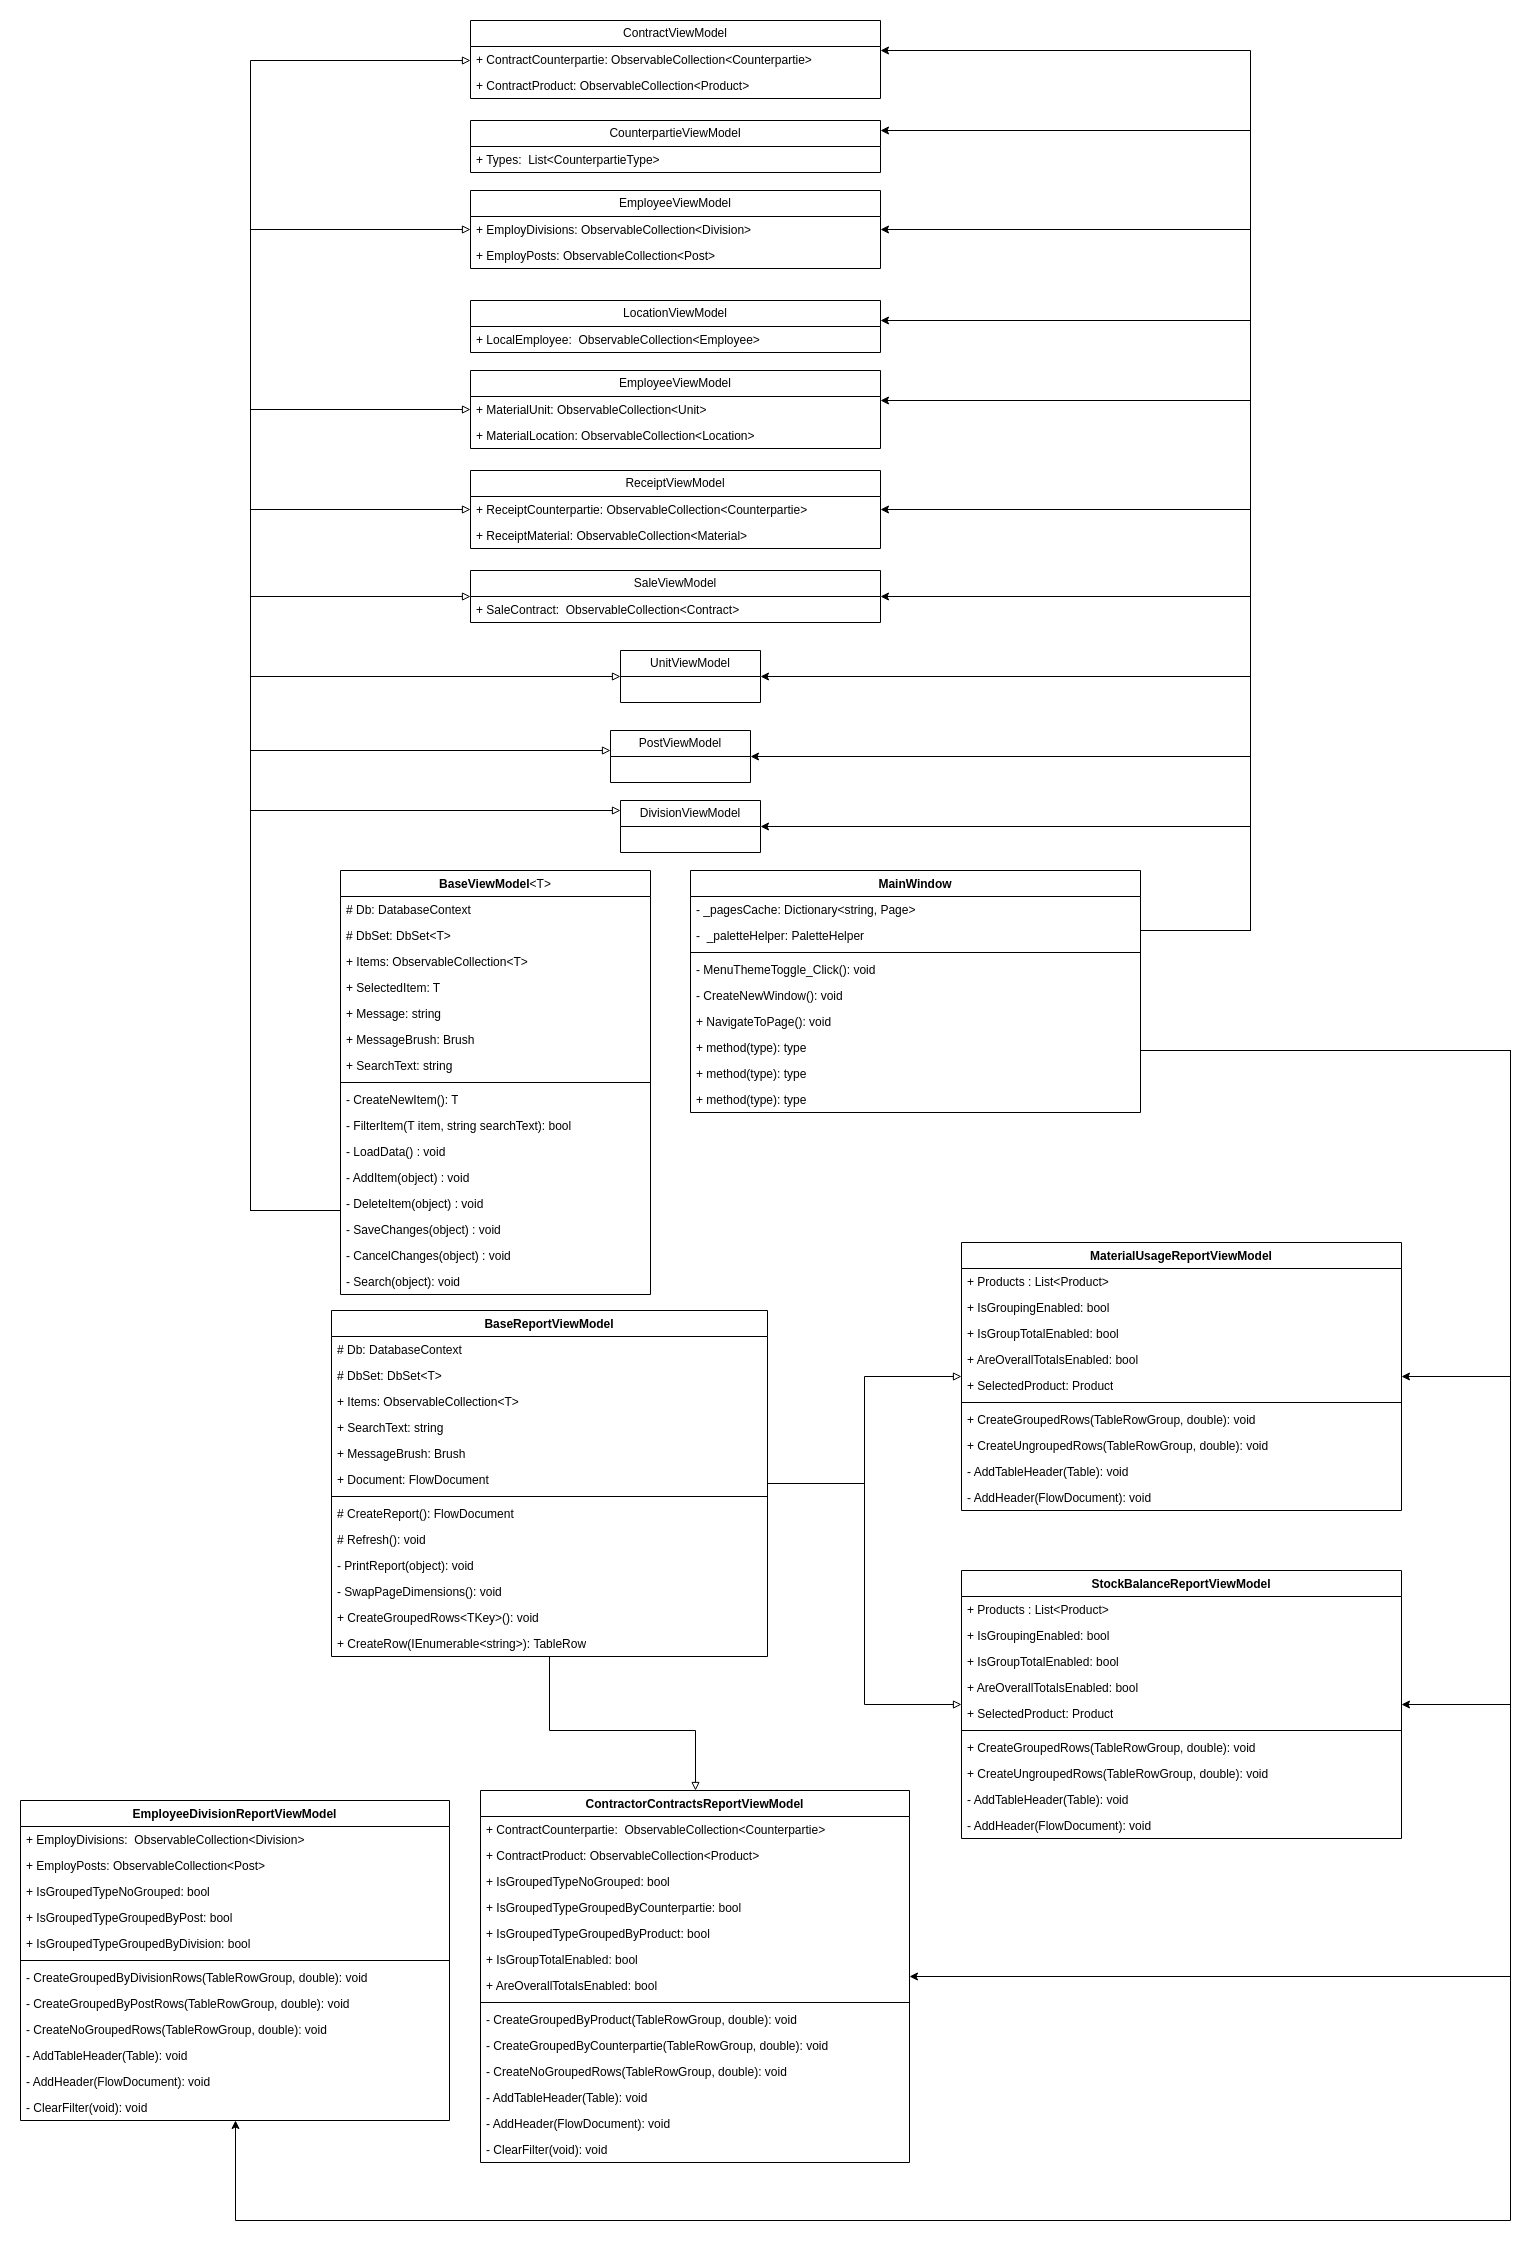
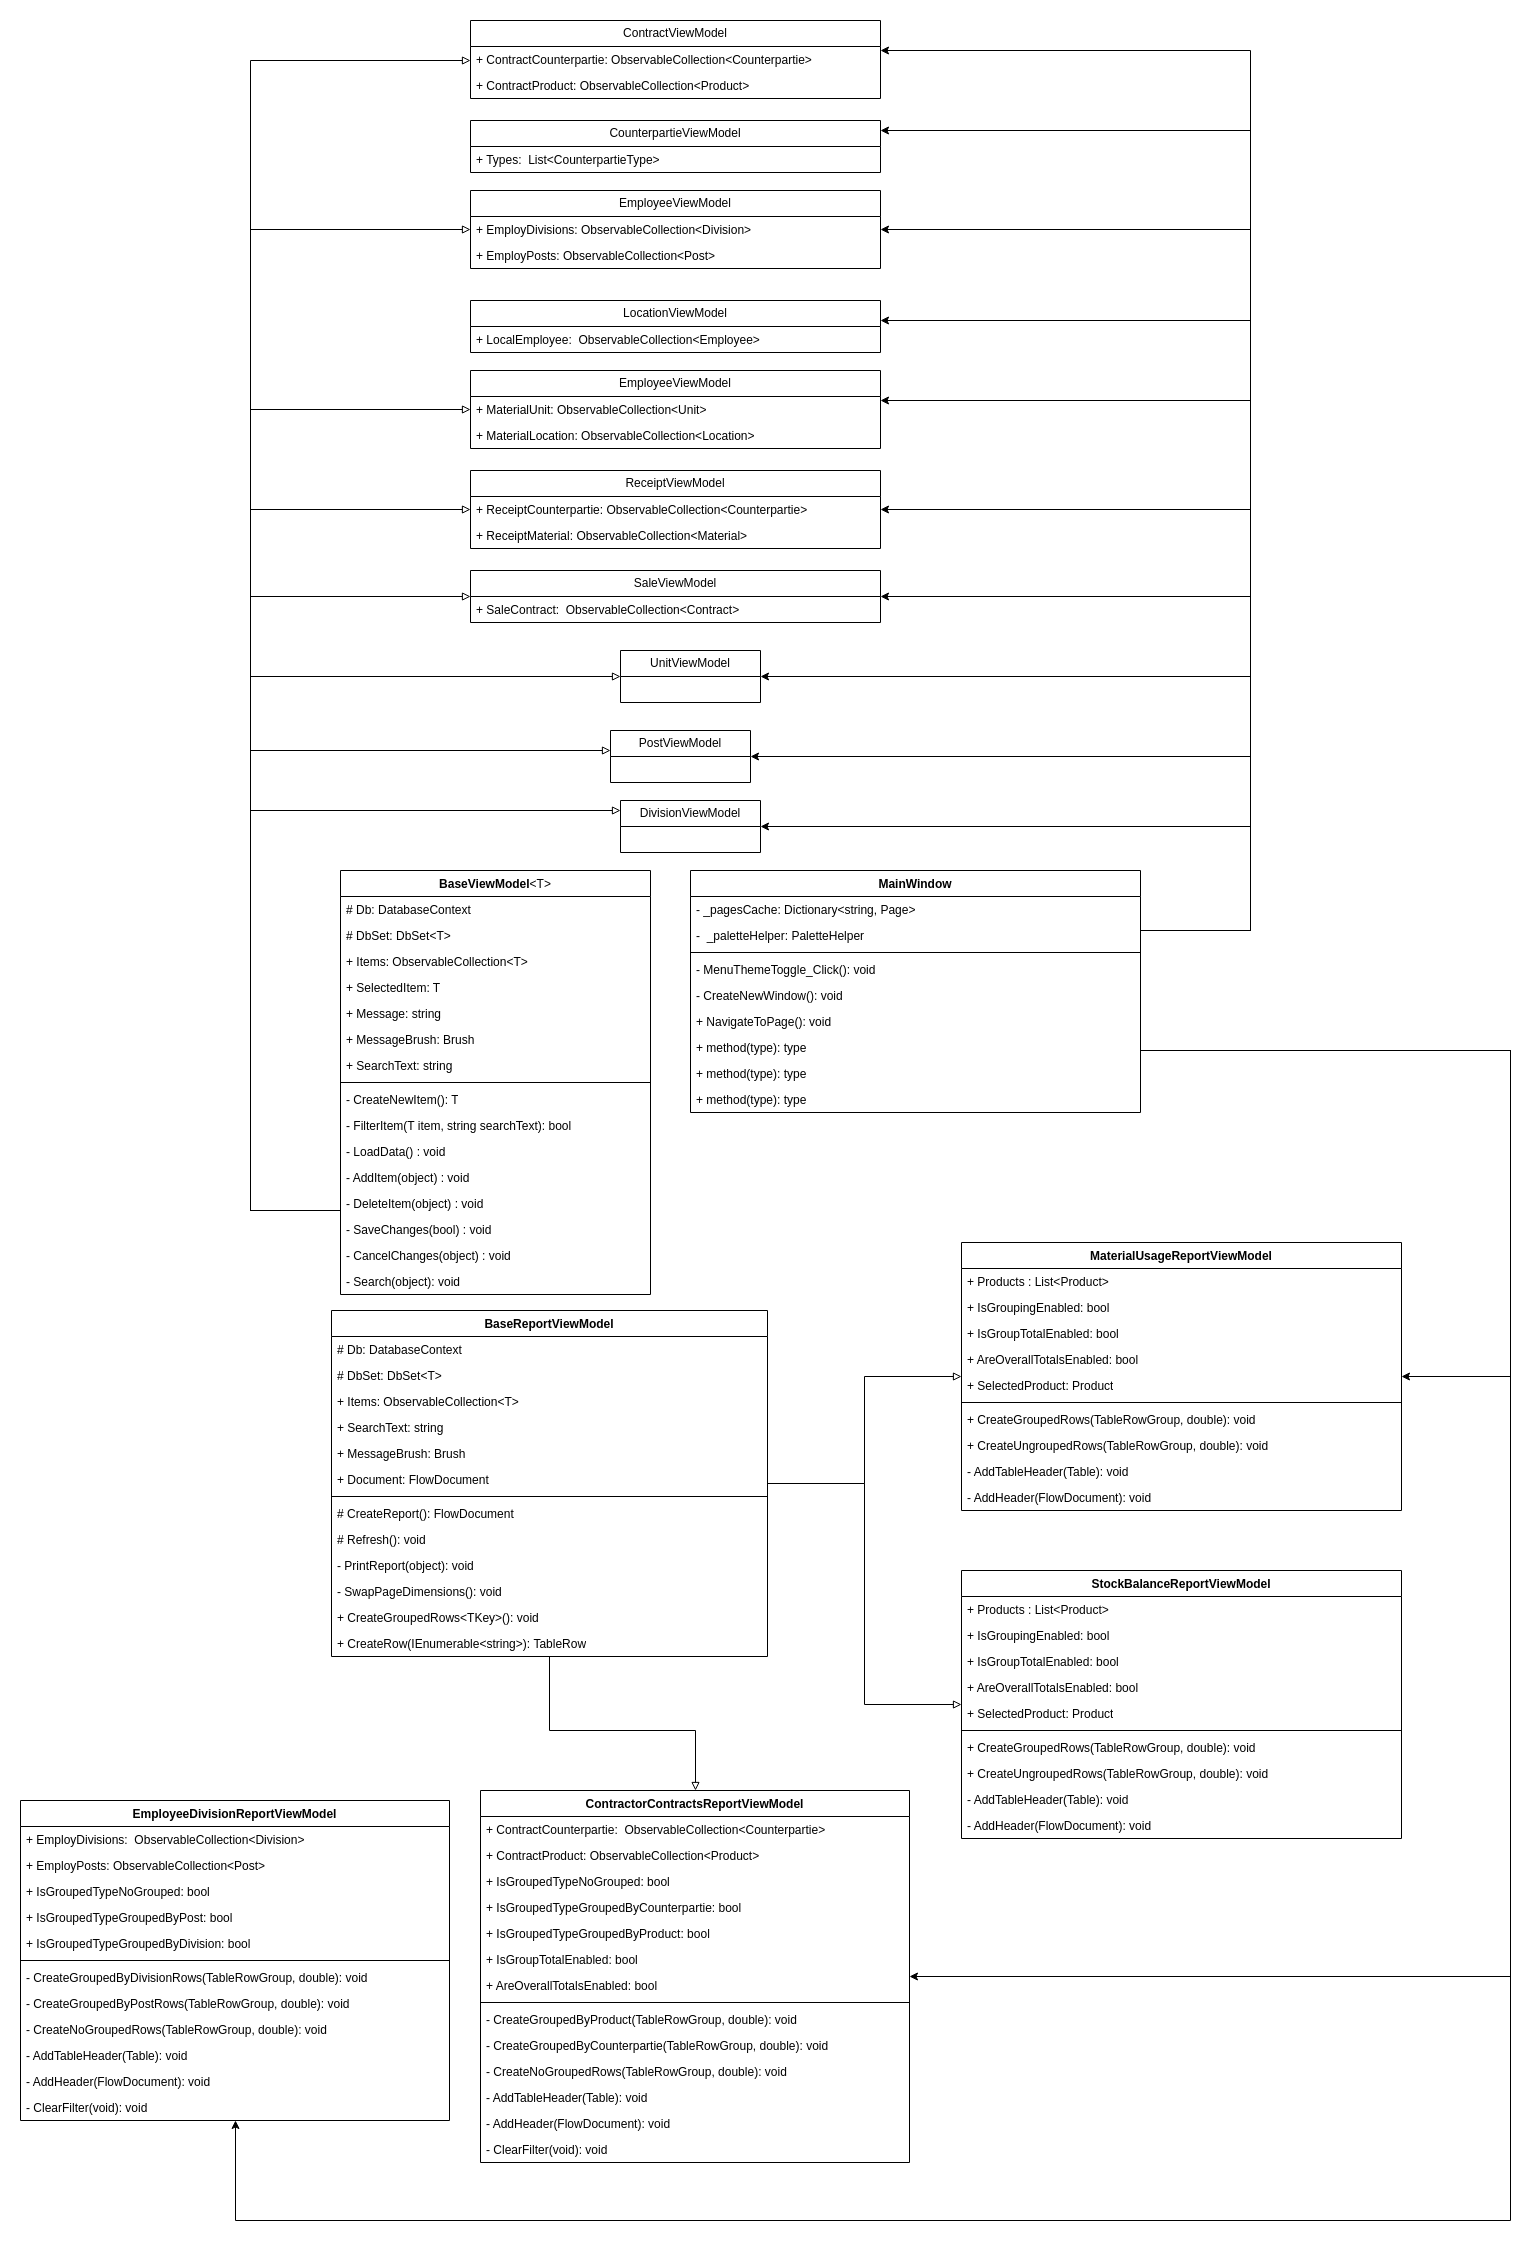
(433, 1231) -> (425, 1231)
(1458, 1705) -> none
